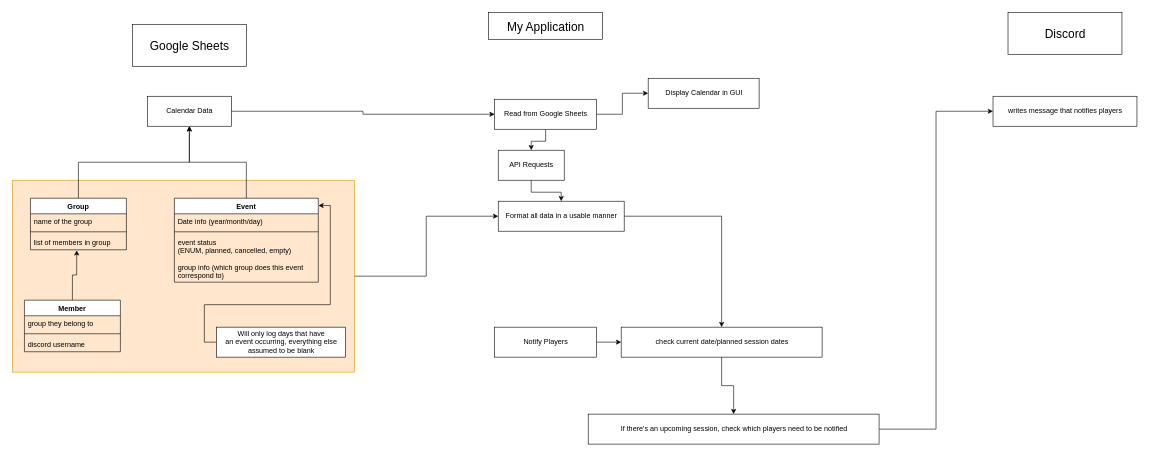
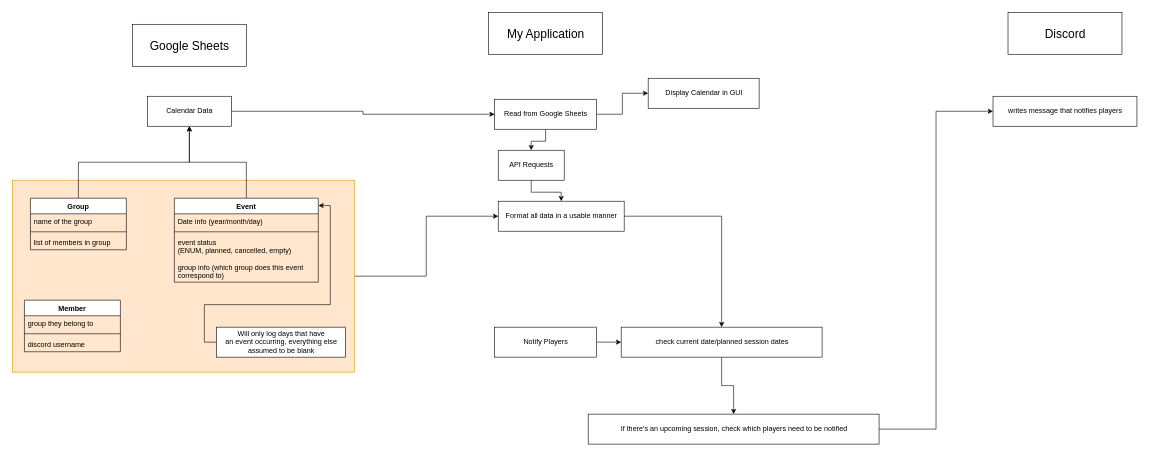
(546, 26) -> (546, 33)
(72, 284) -> none
